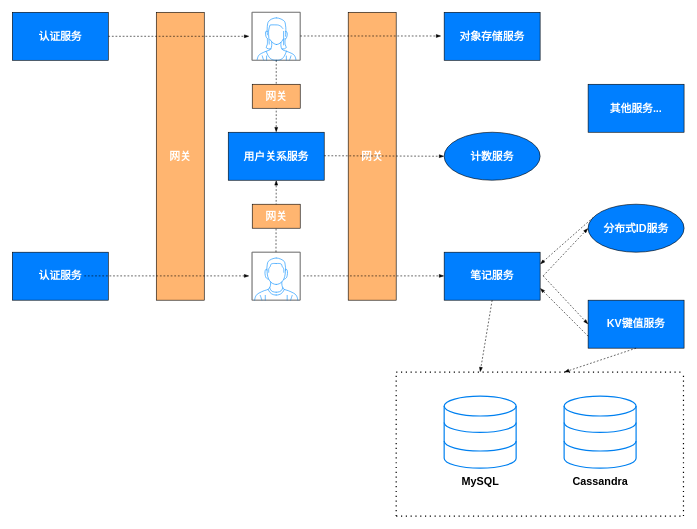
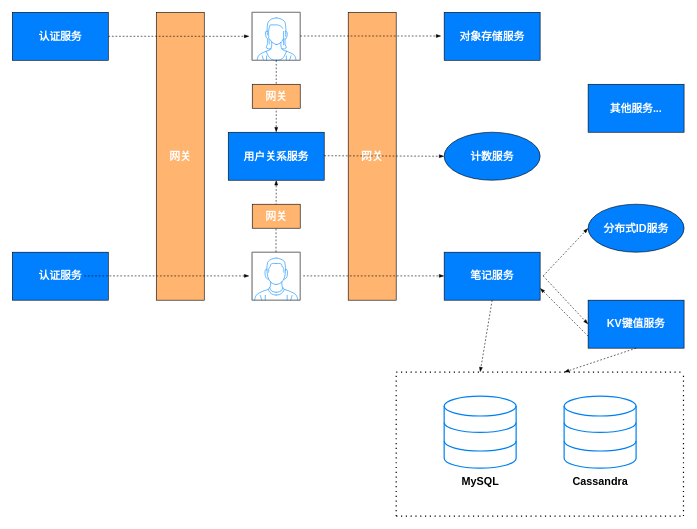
(555, 252) -> none
